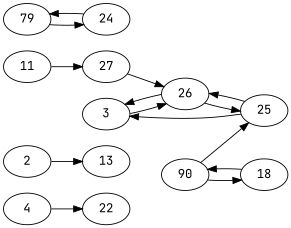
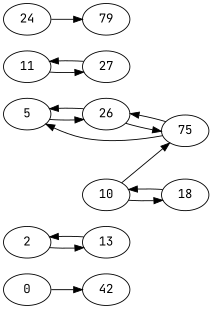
(62, 25) -> none
(141, 79) -> (71, 61)
(264, 111) -> (185, 131)
(106, 114) -> (27, 114)
(185, 175) -> (106, 195)
(27, 209) -> (27, 290)
(106, 209) -> (106, 290)
none -> (71, 236)
